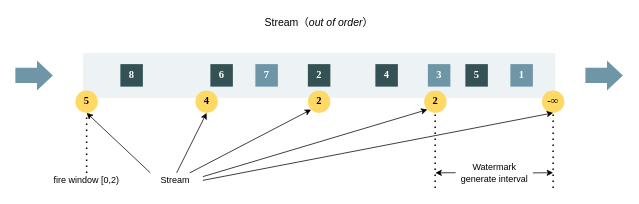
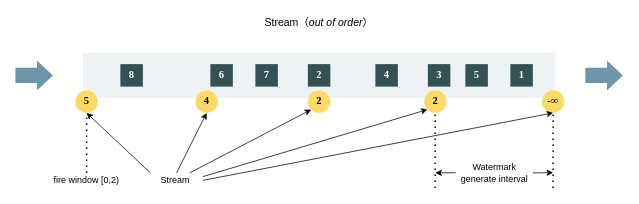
(267, 75) -> (267, 75)
(439, 75) -> (439, 75)
(522, 75) -> (522, 75)
